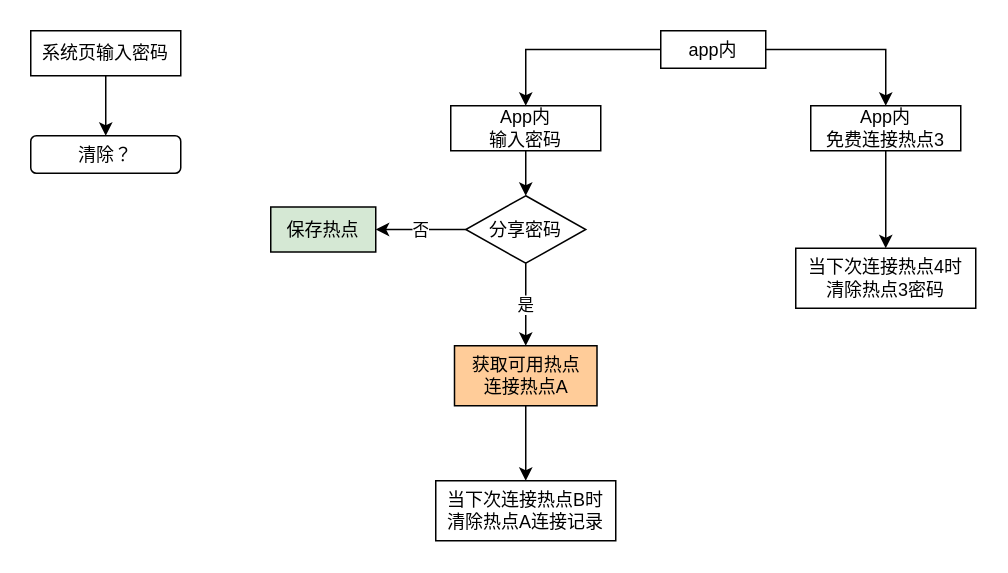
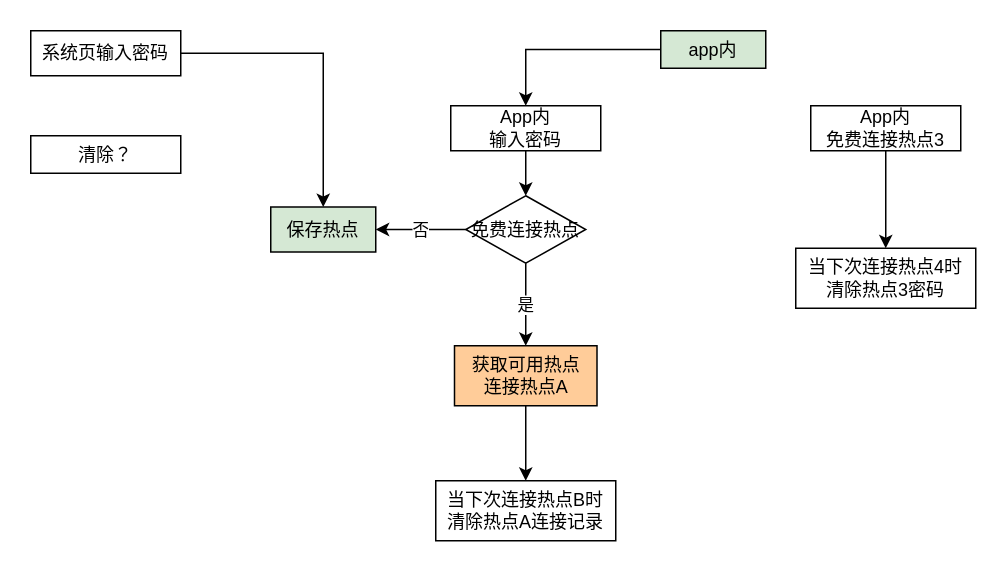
(713, 50) -> (713, 50)
(849, 50) -> none
(106, 101) -> (323, 54)
(106, 155) -> (106, 155)
(526, 230) -> (526, 230)
